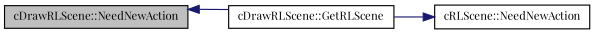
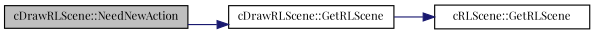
(214, 9) -> (202, 25)
(512, 17) -> (512, 17)
